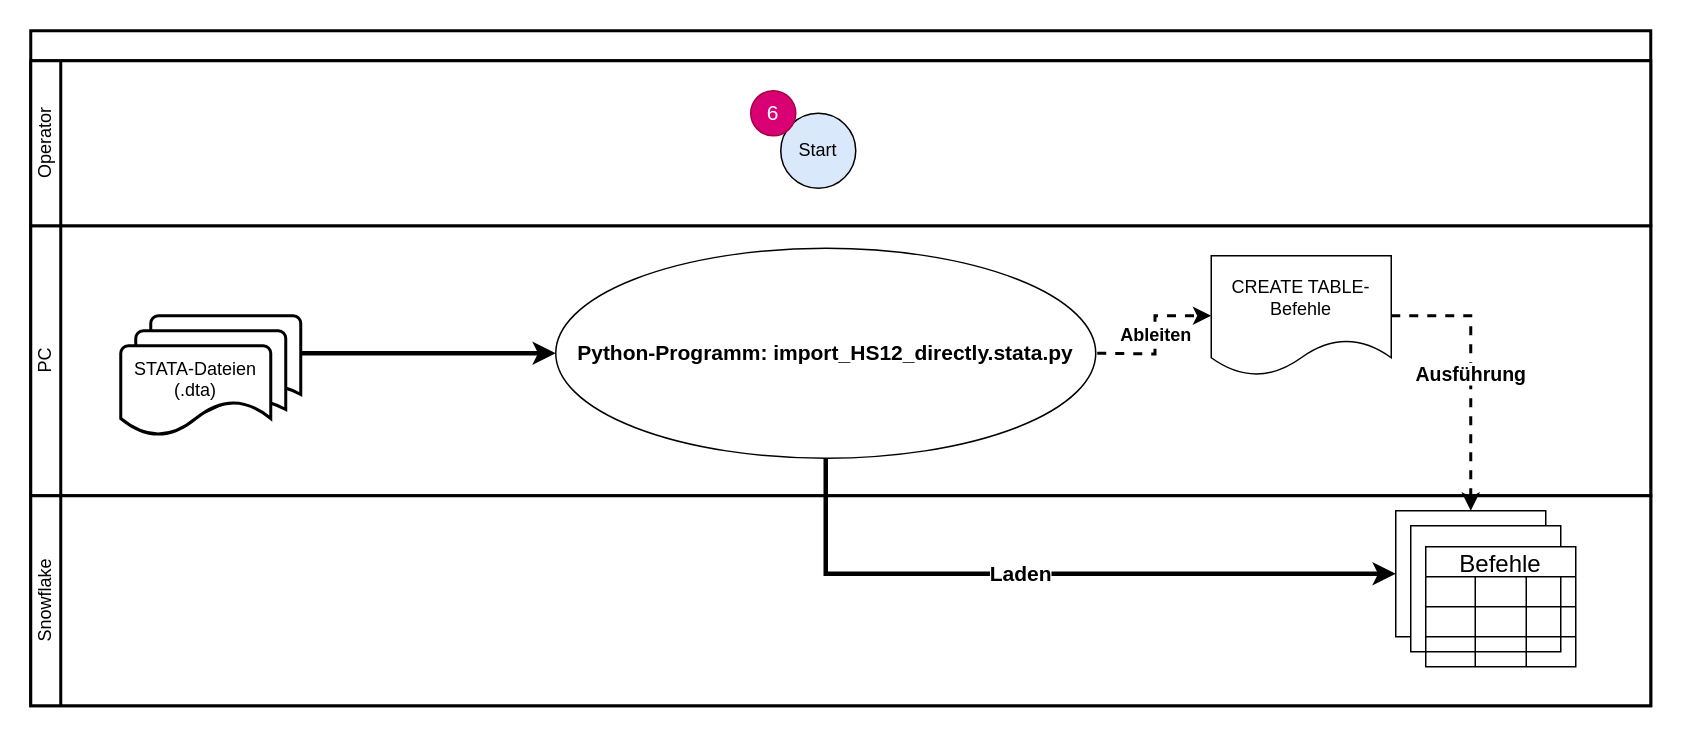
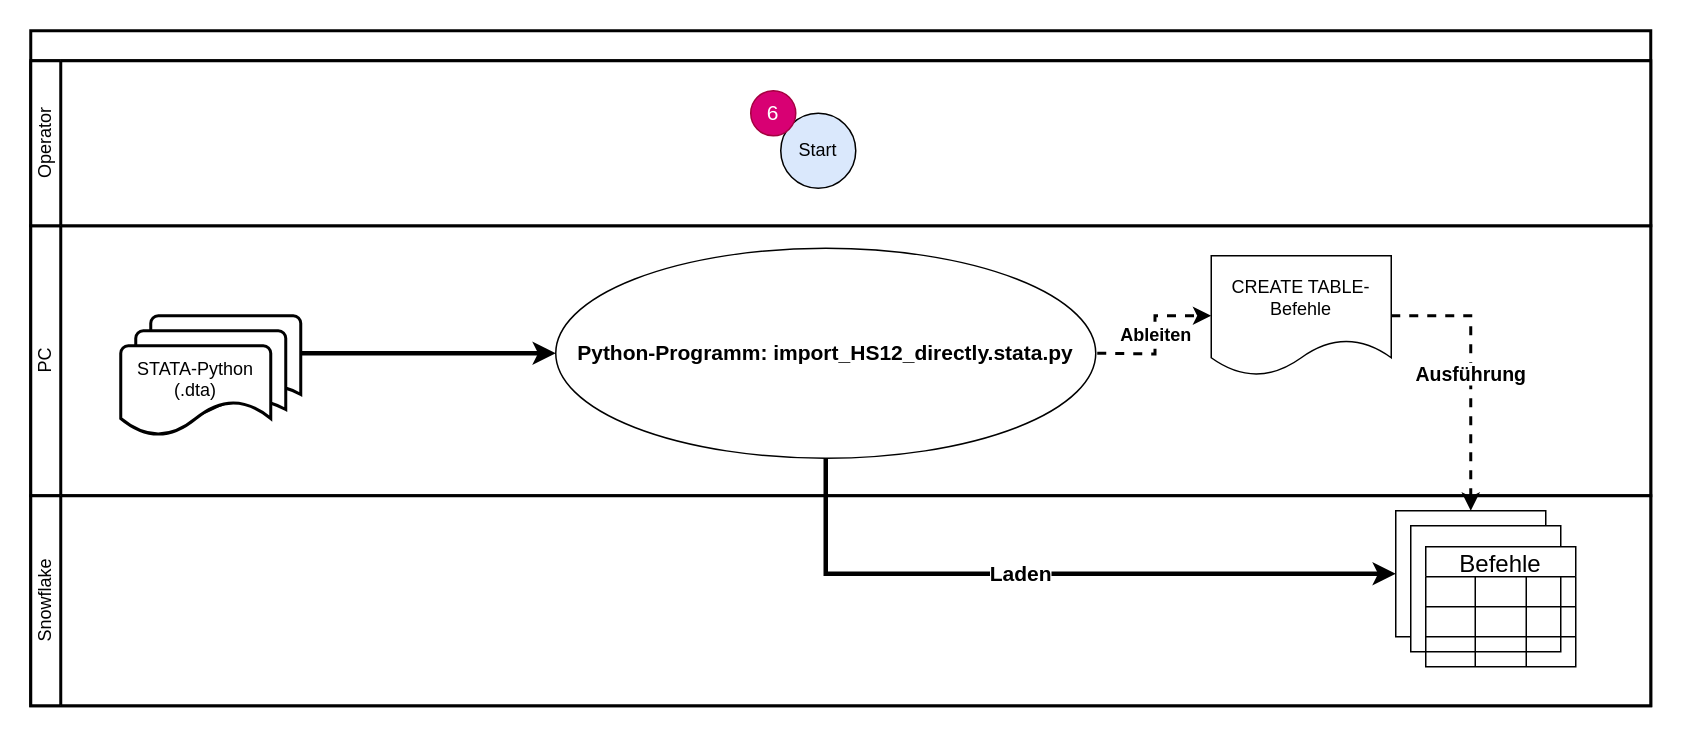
(196, 391) -> (196, 391)
